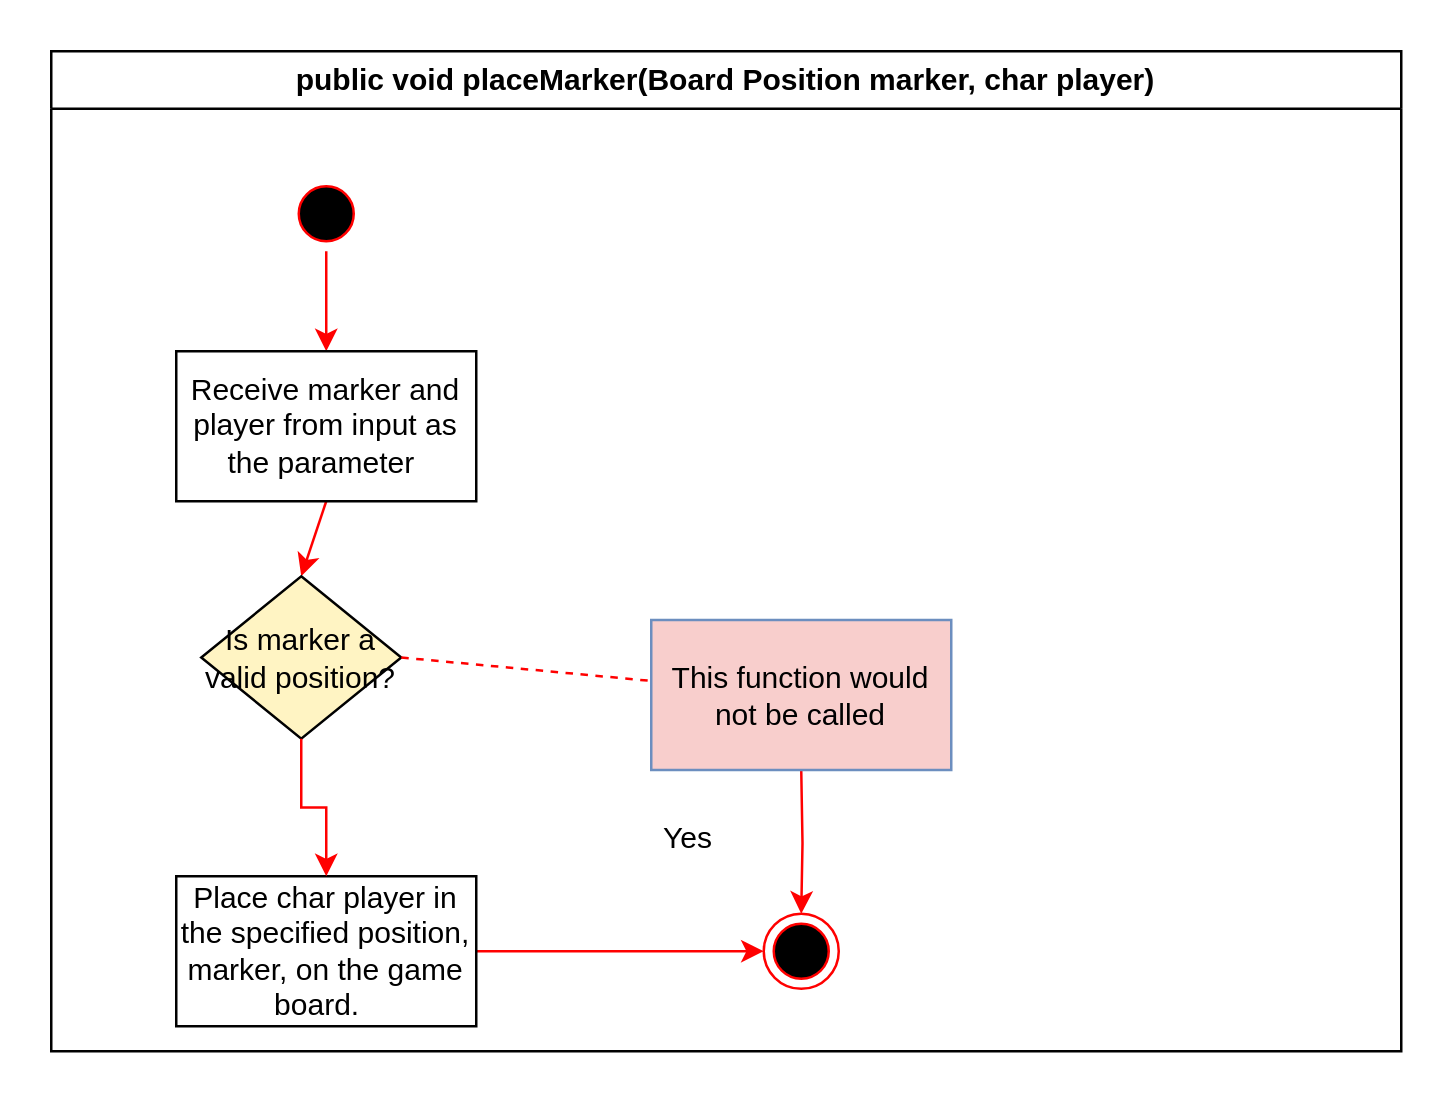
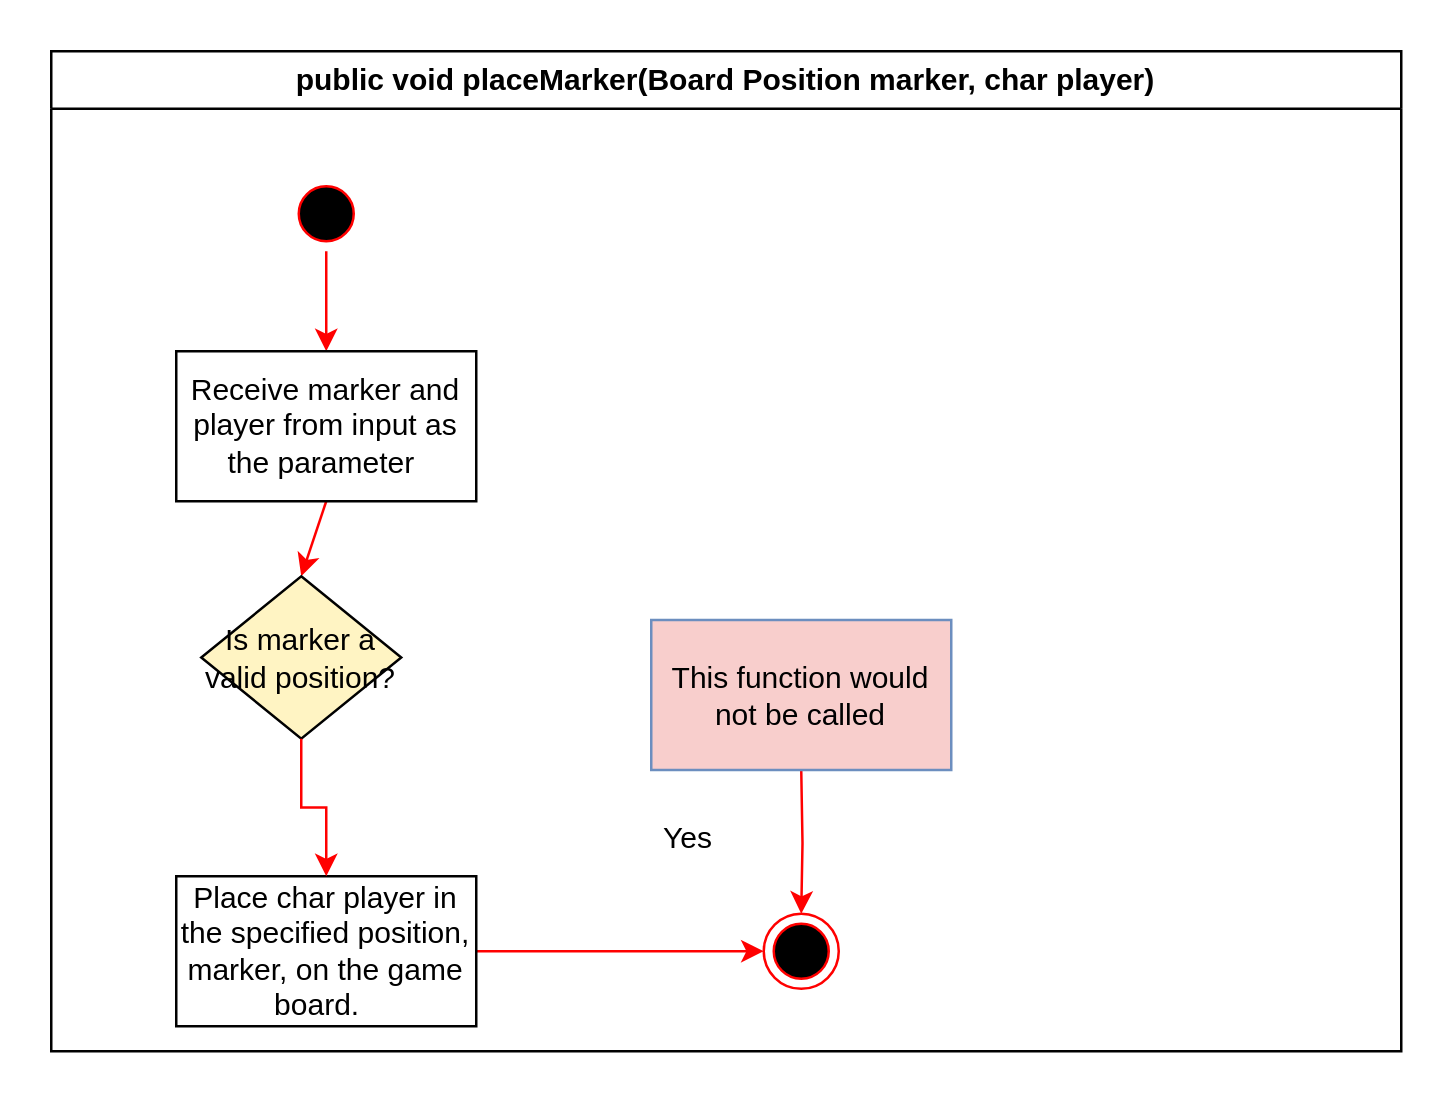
(525, 669) -> none
